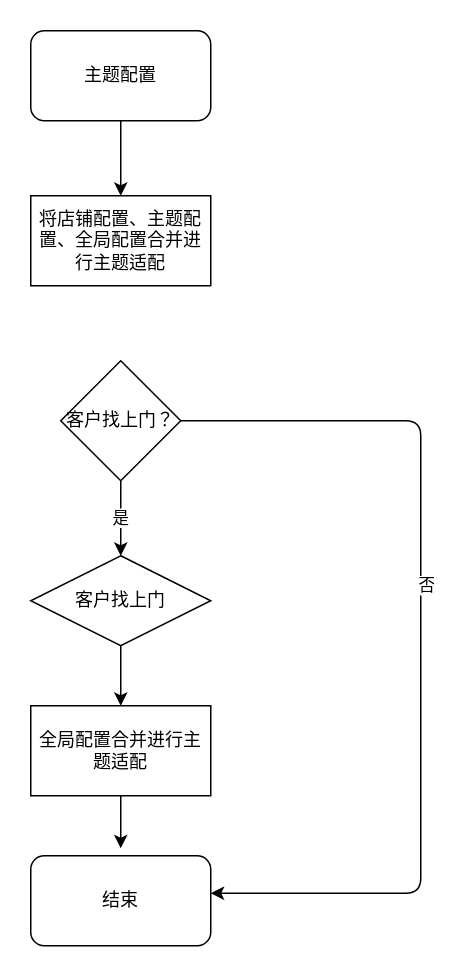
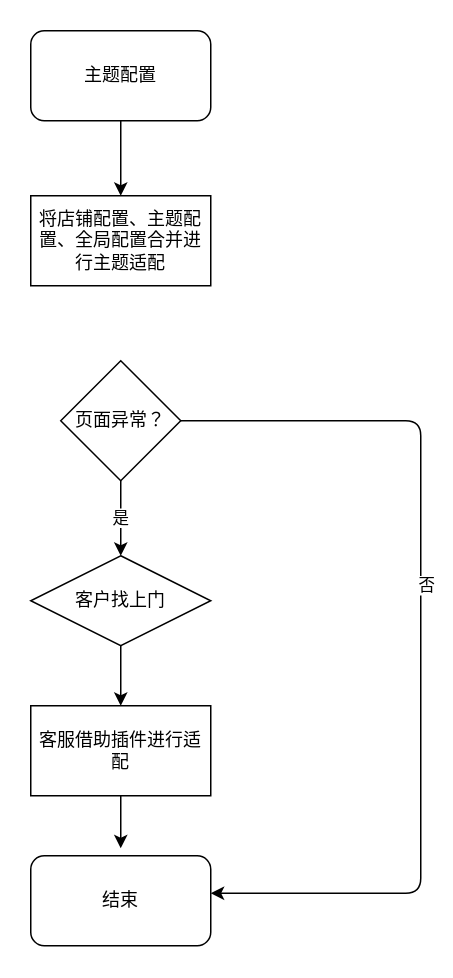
(121, 421) -> (121, 421)
(121, 751) -> (121, 751)
